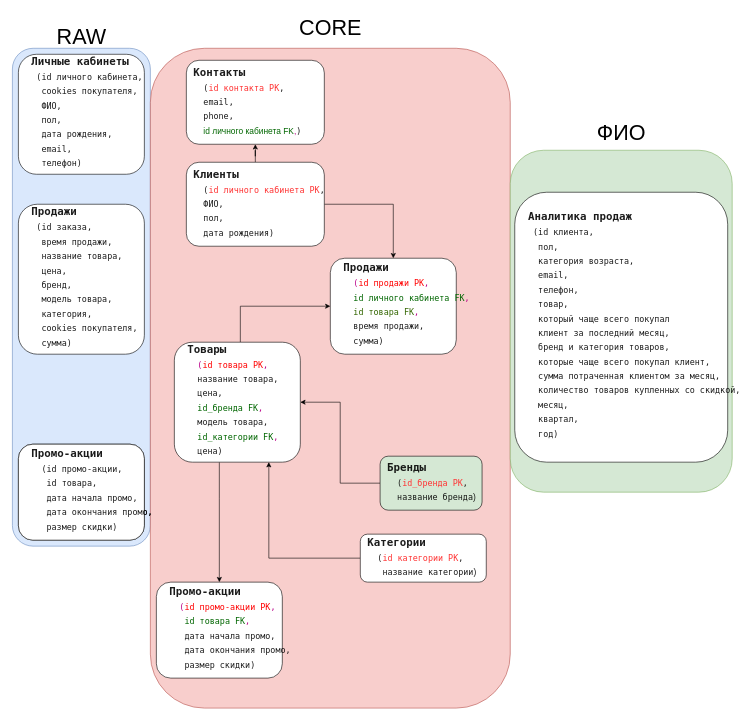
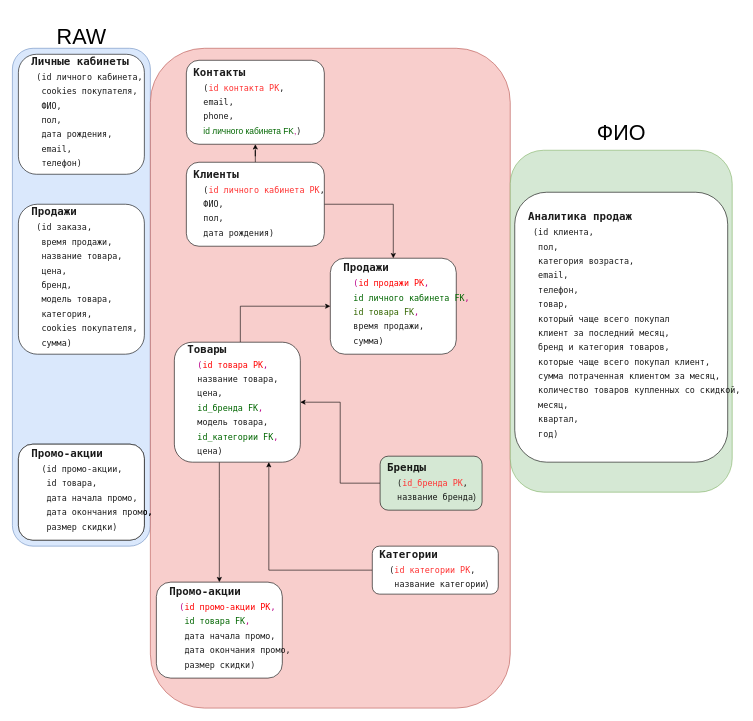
(330, 27) -> none
(423, 558) -> (435, 570)
